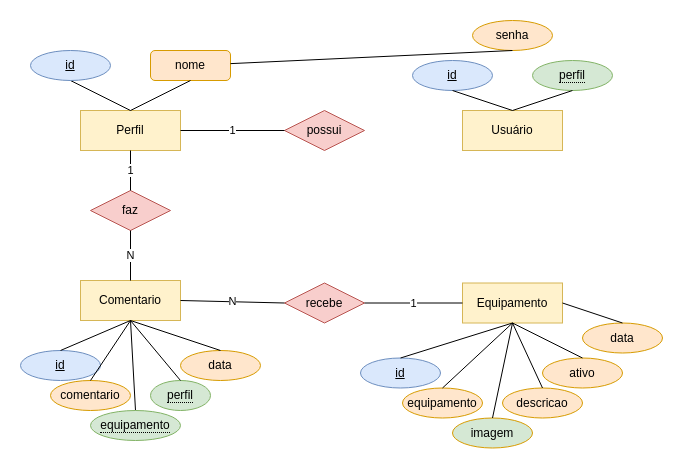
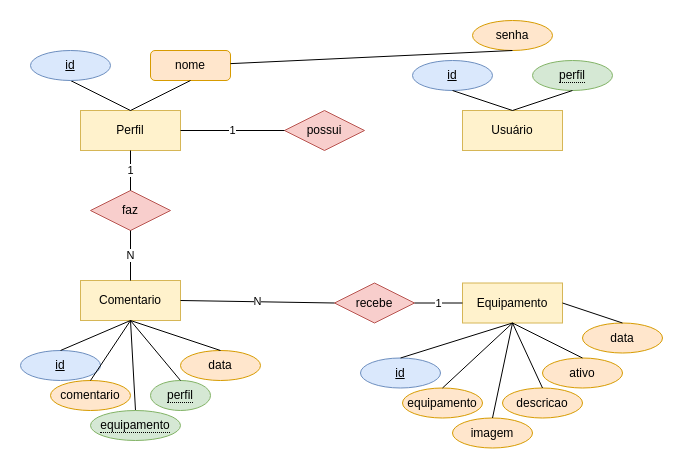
(325, 303) -> (375, 303)
(493, 433) -> (493, 433)
